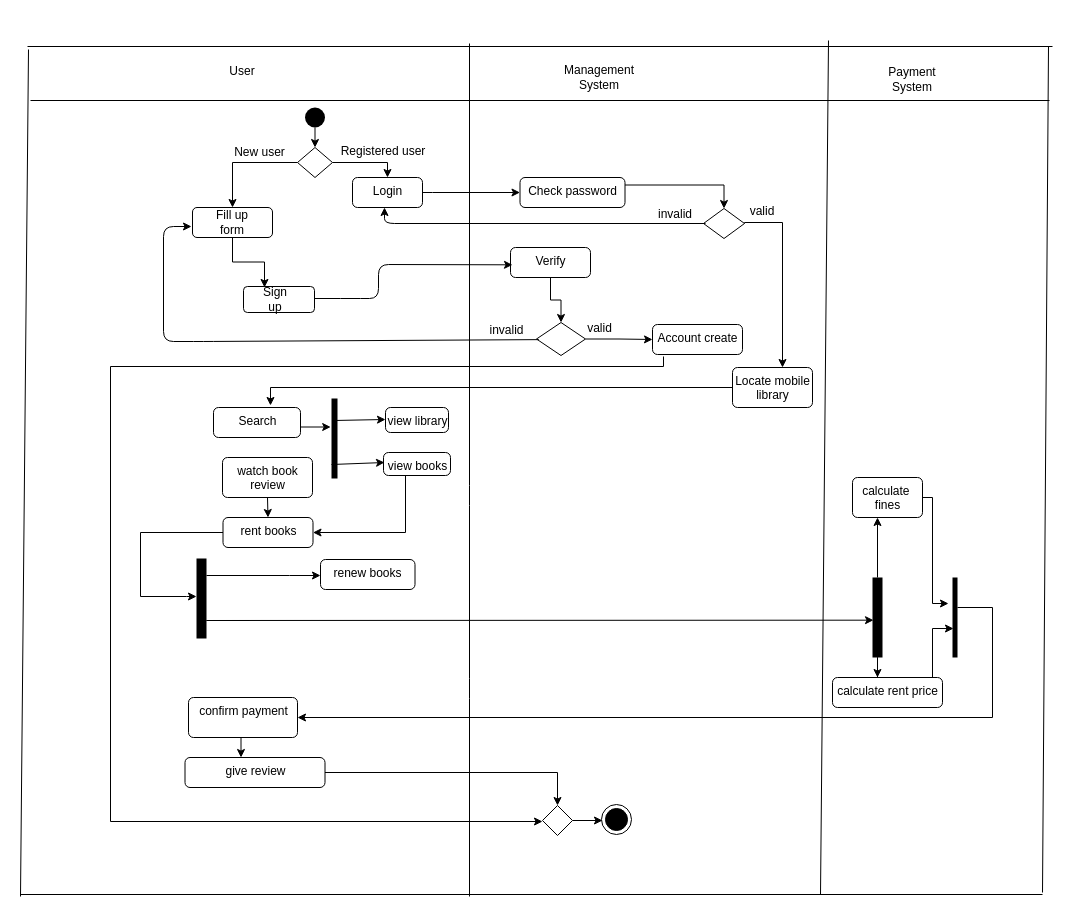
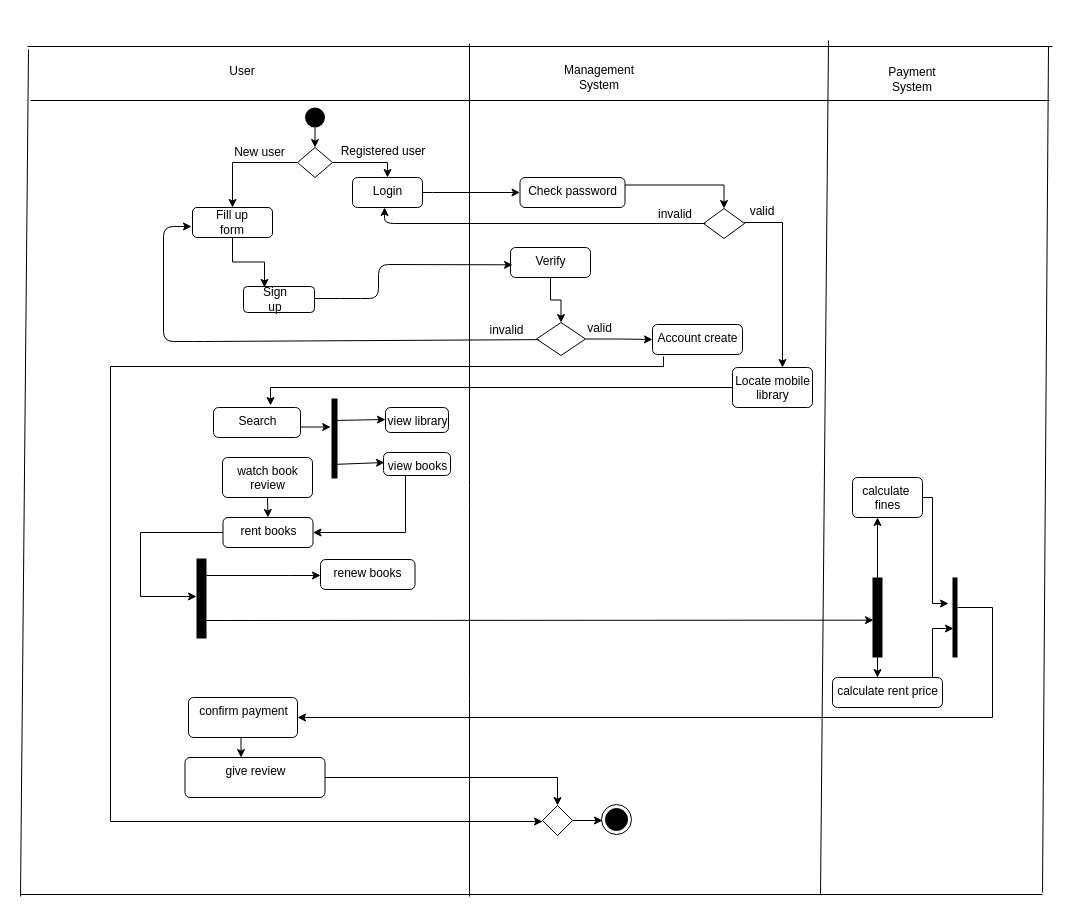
(255, 773) -> (255, 778)
